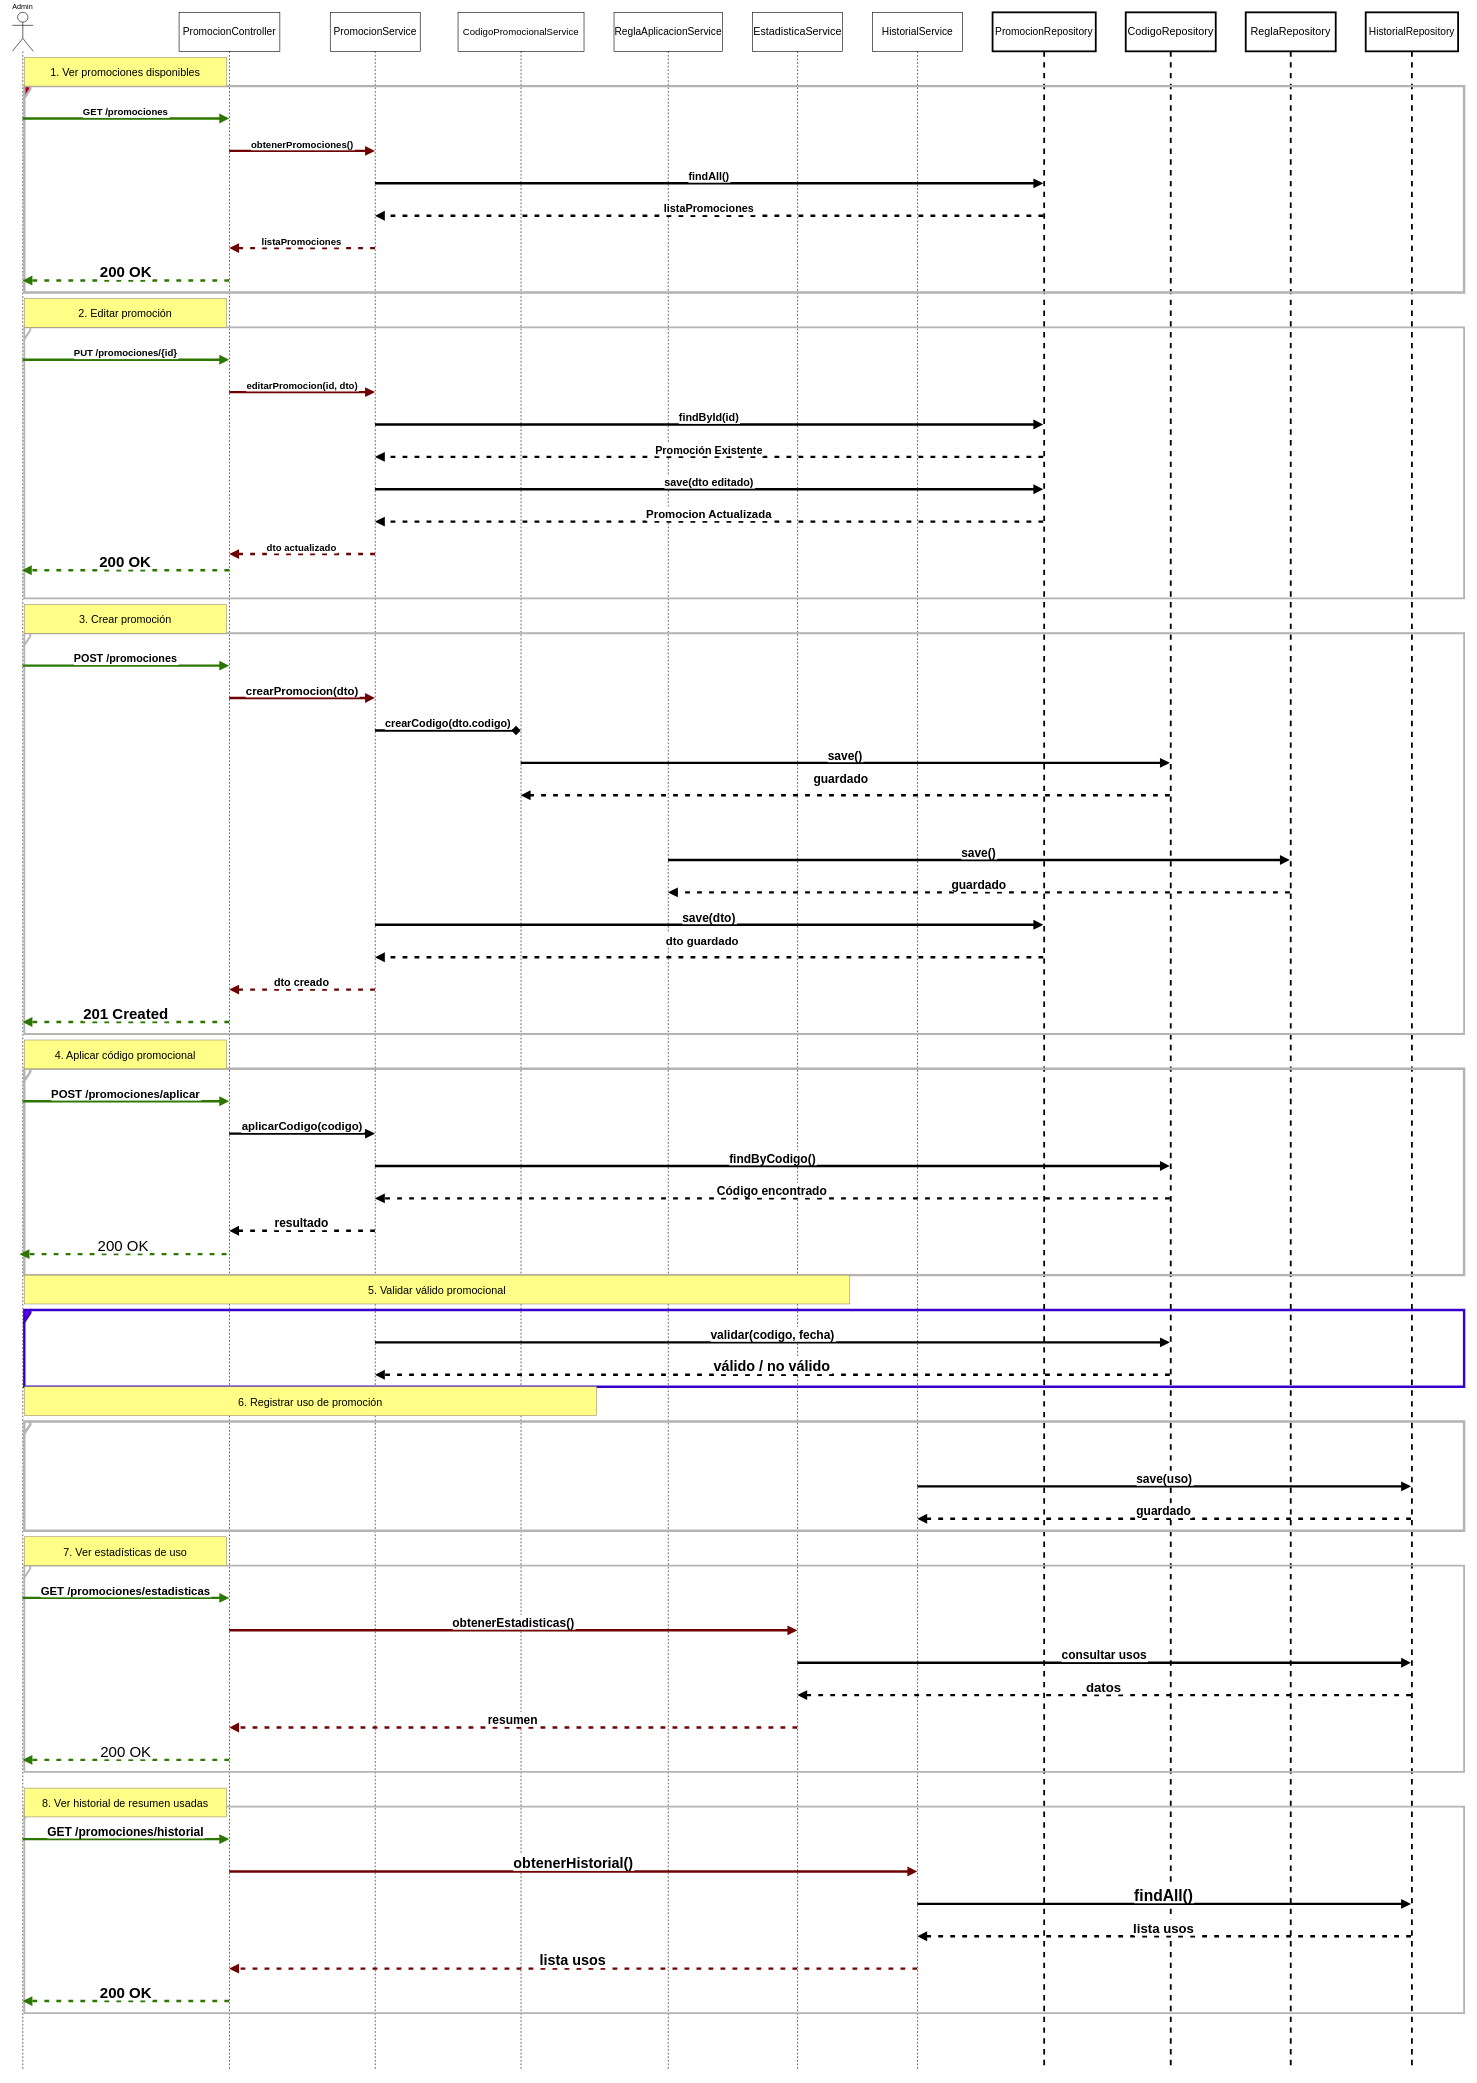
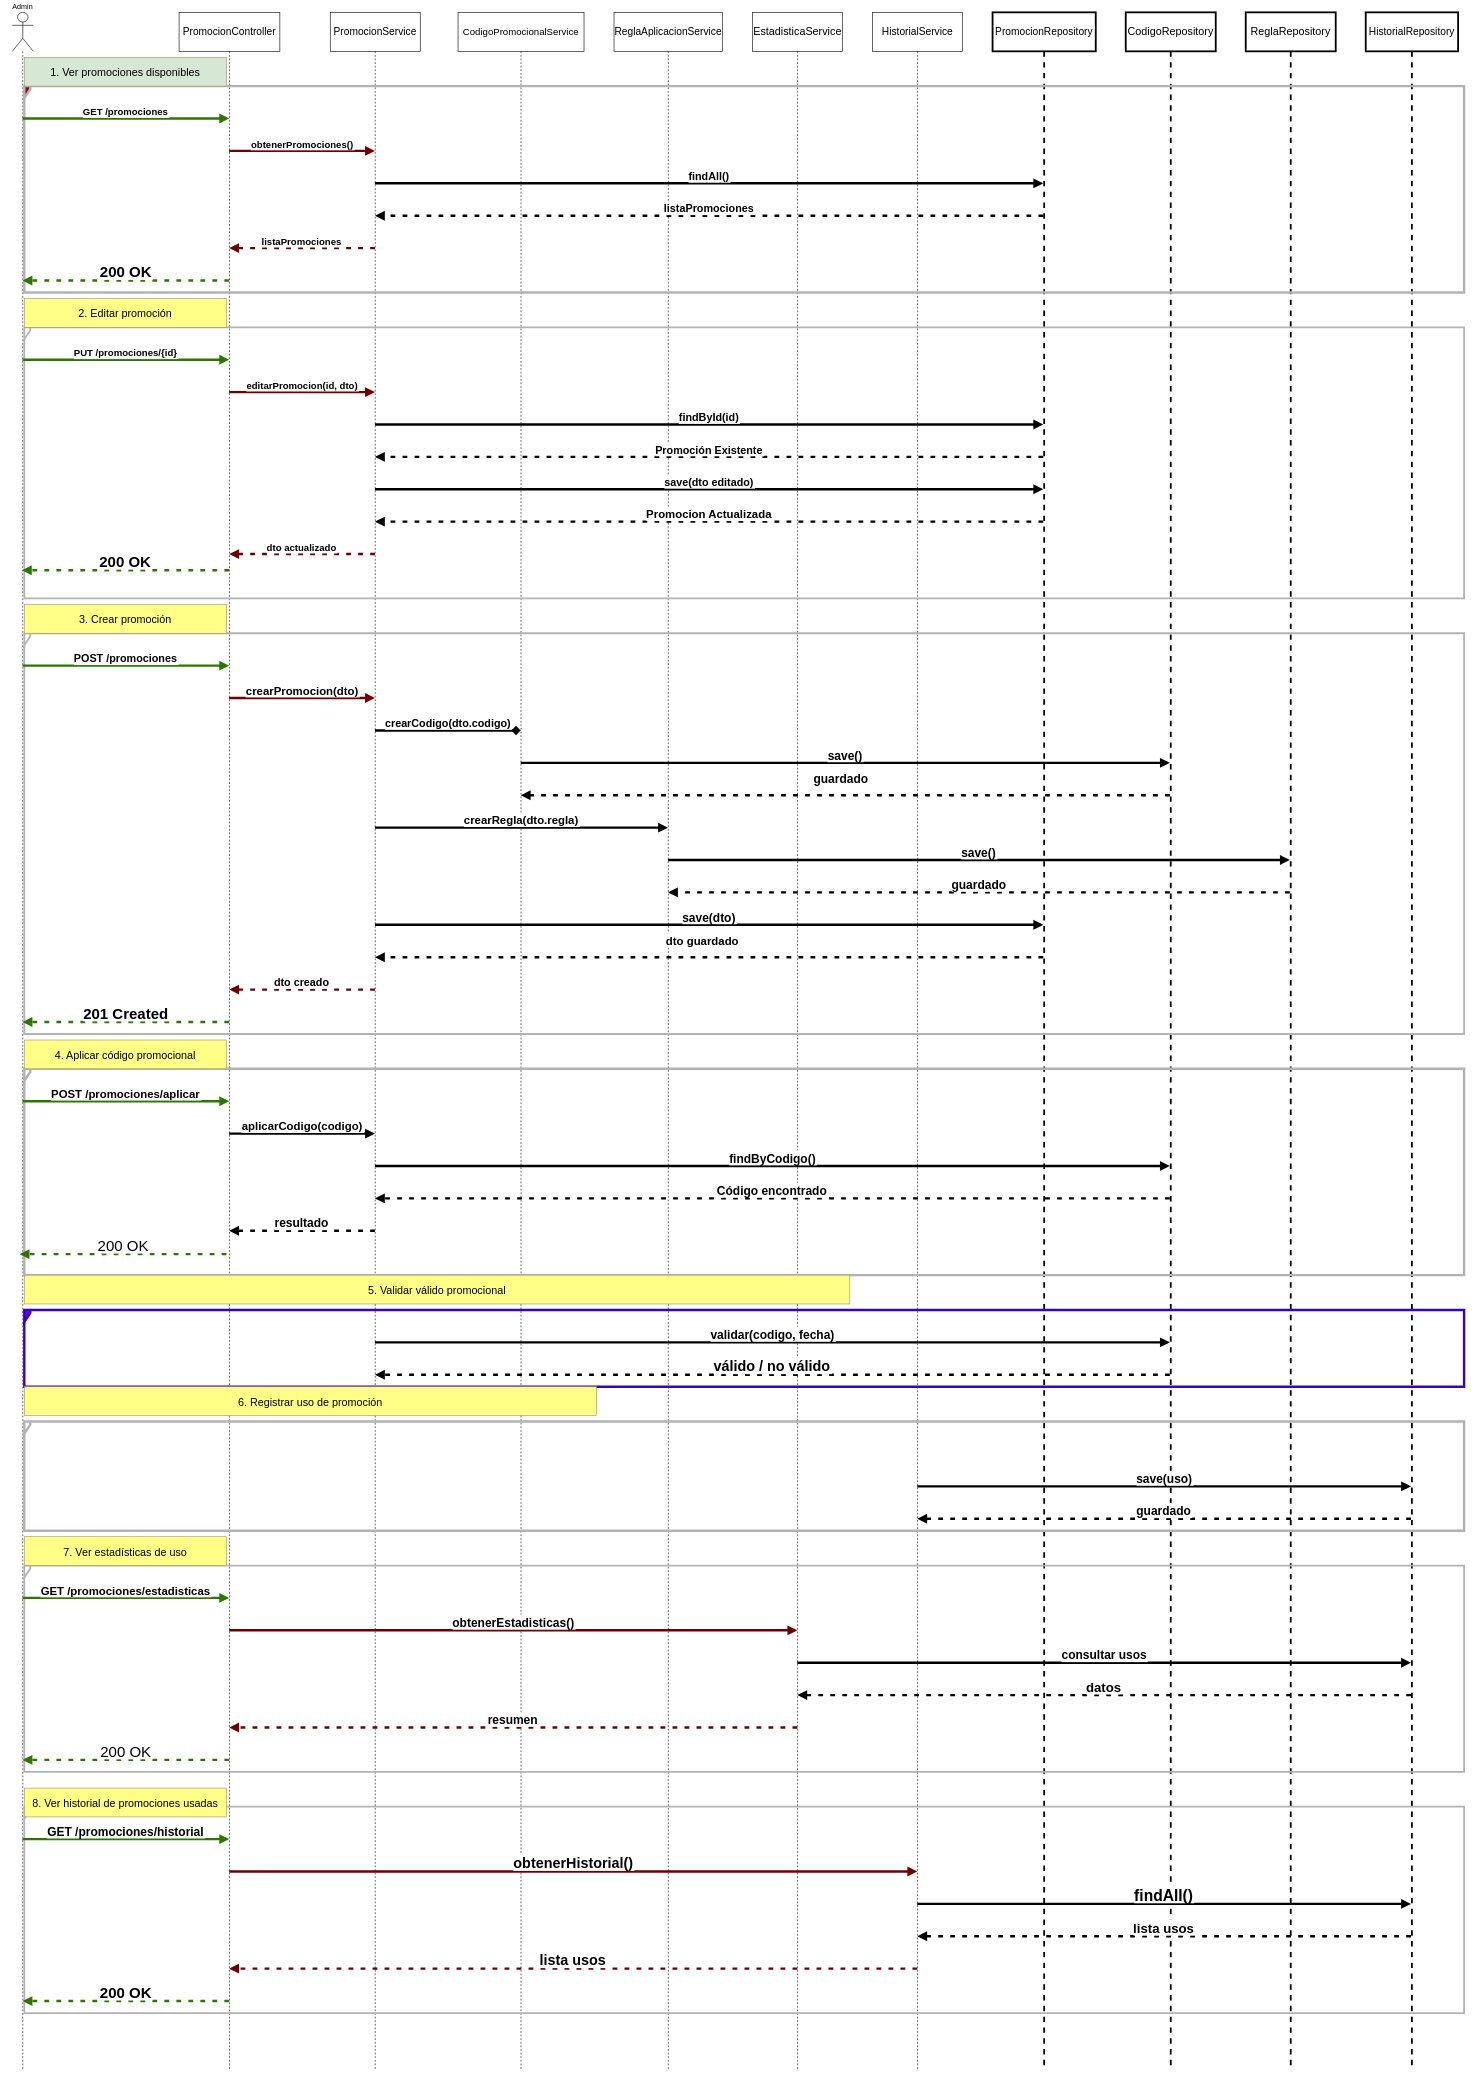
(125, 72) -> (125, 72)
none -> (518, 828)
(125, 1804) -> (125, 1804)
